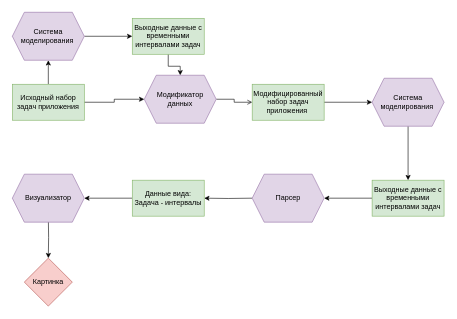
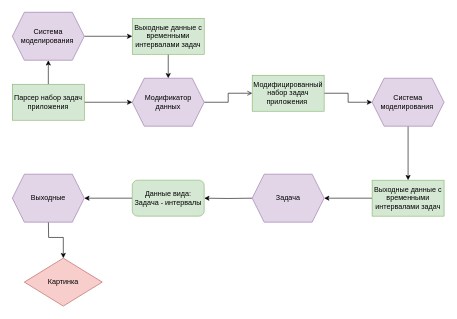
(180, 99) -> (168, 102)
(48, 102) -> (48, 102)
(288, 102) -> (288, 93)
(48, 198) -> (48, 198)
(168, 198) -> (168, 198)
(288, 198) -> (288, 198)
(48, 282) -> (63, 282)
